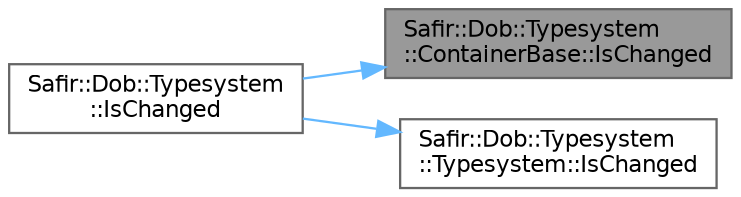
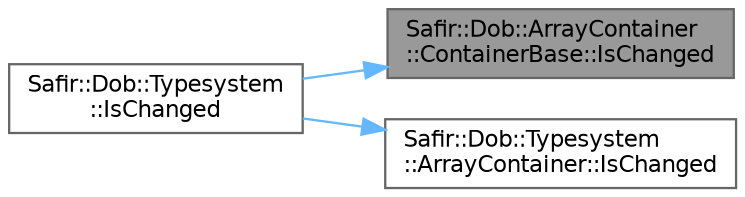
(558, 44) -> (561, 44)
(558, 154) -> (561, 154)
